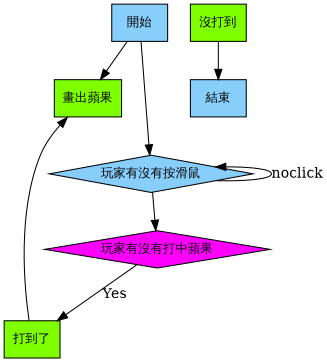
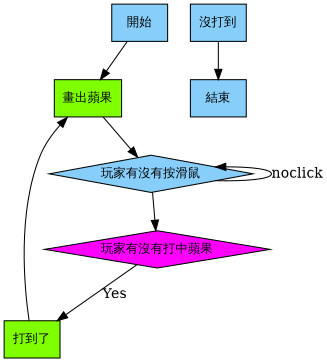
(218, 23) -> (218, 23)
(145, 93) -> (117, 133)
